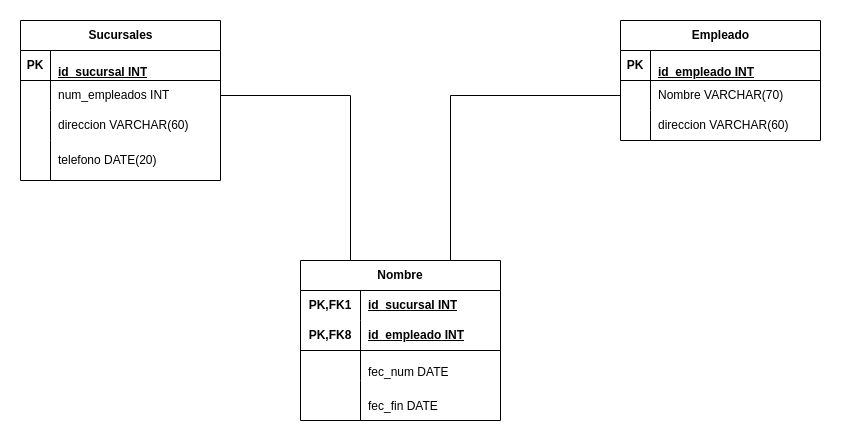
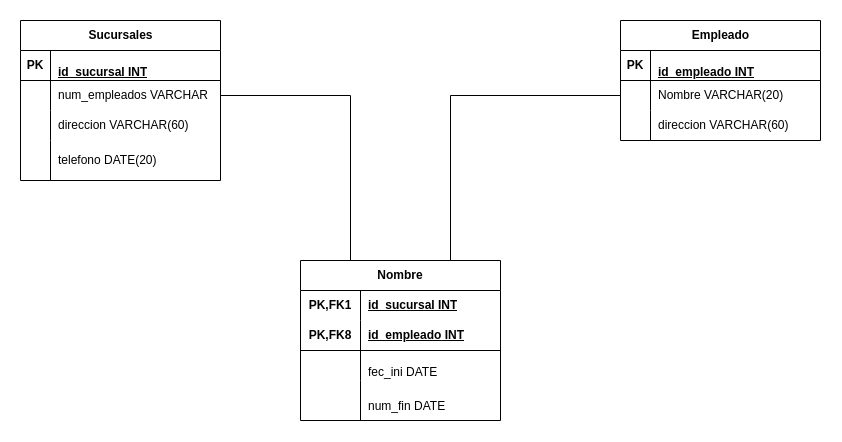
(113, 96) -> (126, 96)
(717, 96) -> (717, 96)
(407, 366) -> (404, 366)
(406, 401) -> (406, 401)
